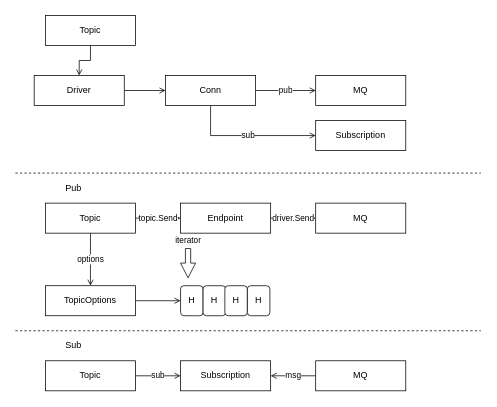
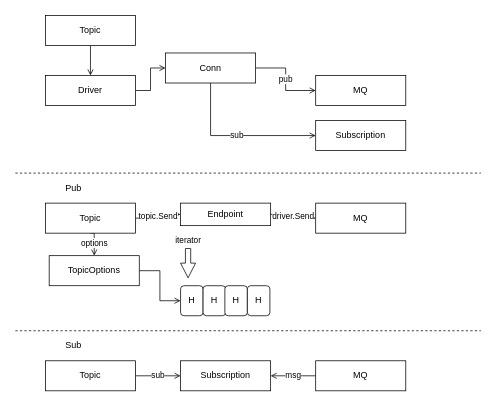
(79, 90) -> (90, 90)
(210, 90) -> (210, 68)
(225, 218) -> (225, 214)
(90, 300) -> (94, 270)
